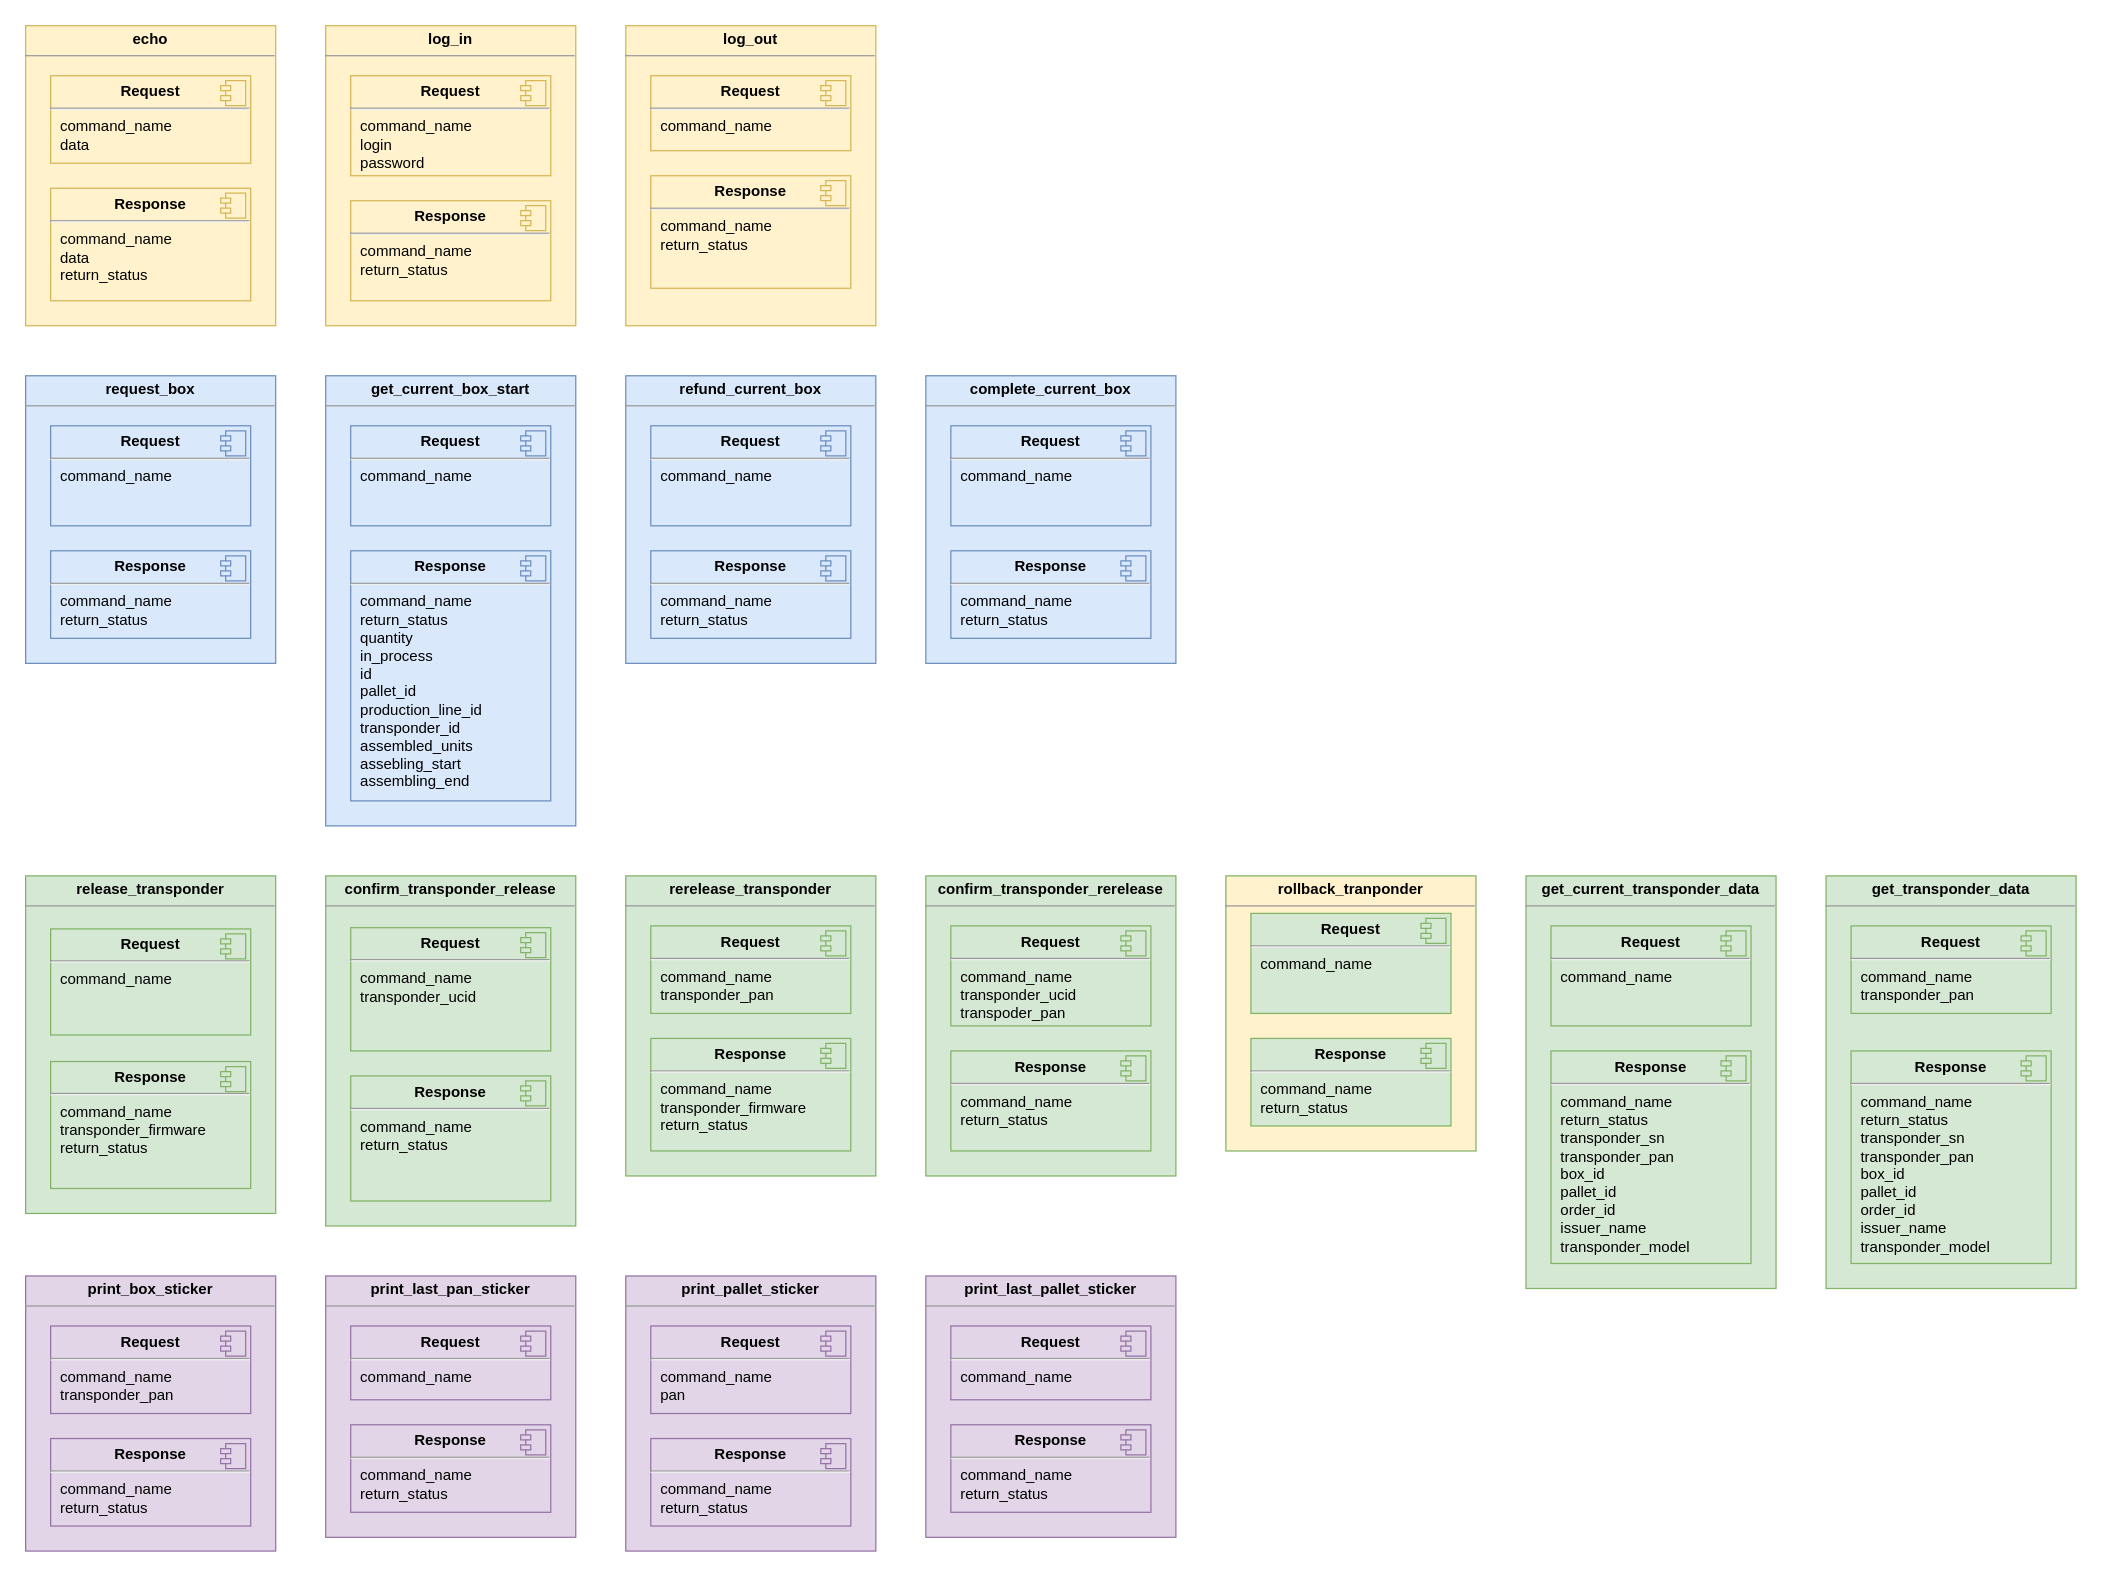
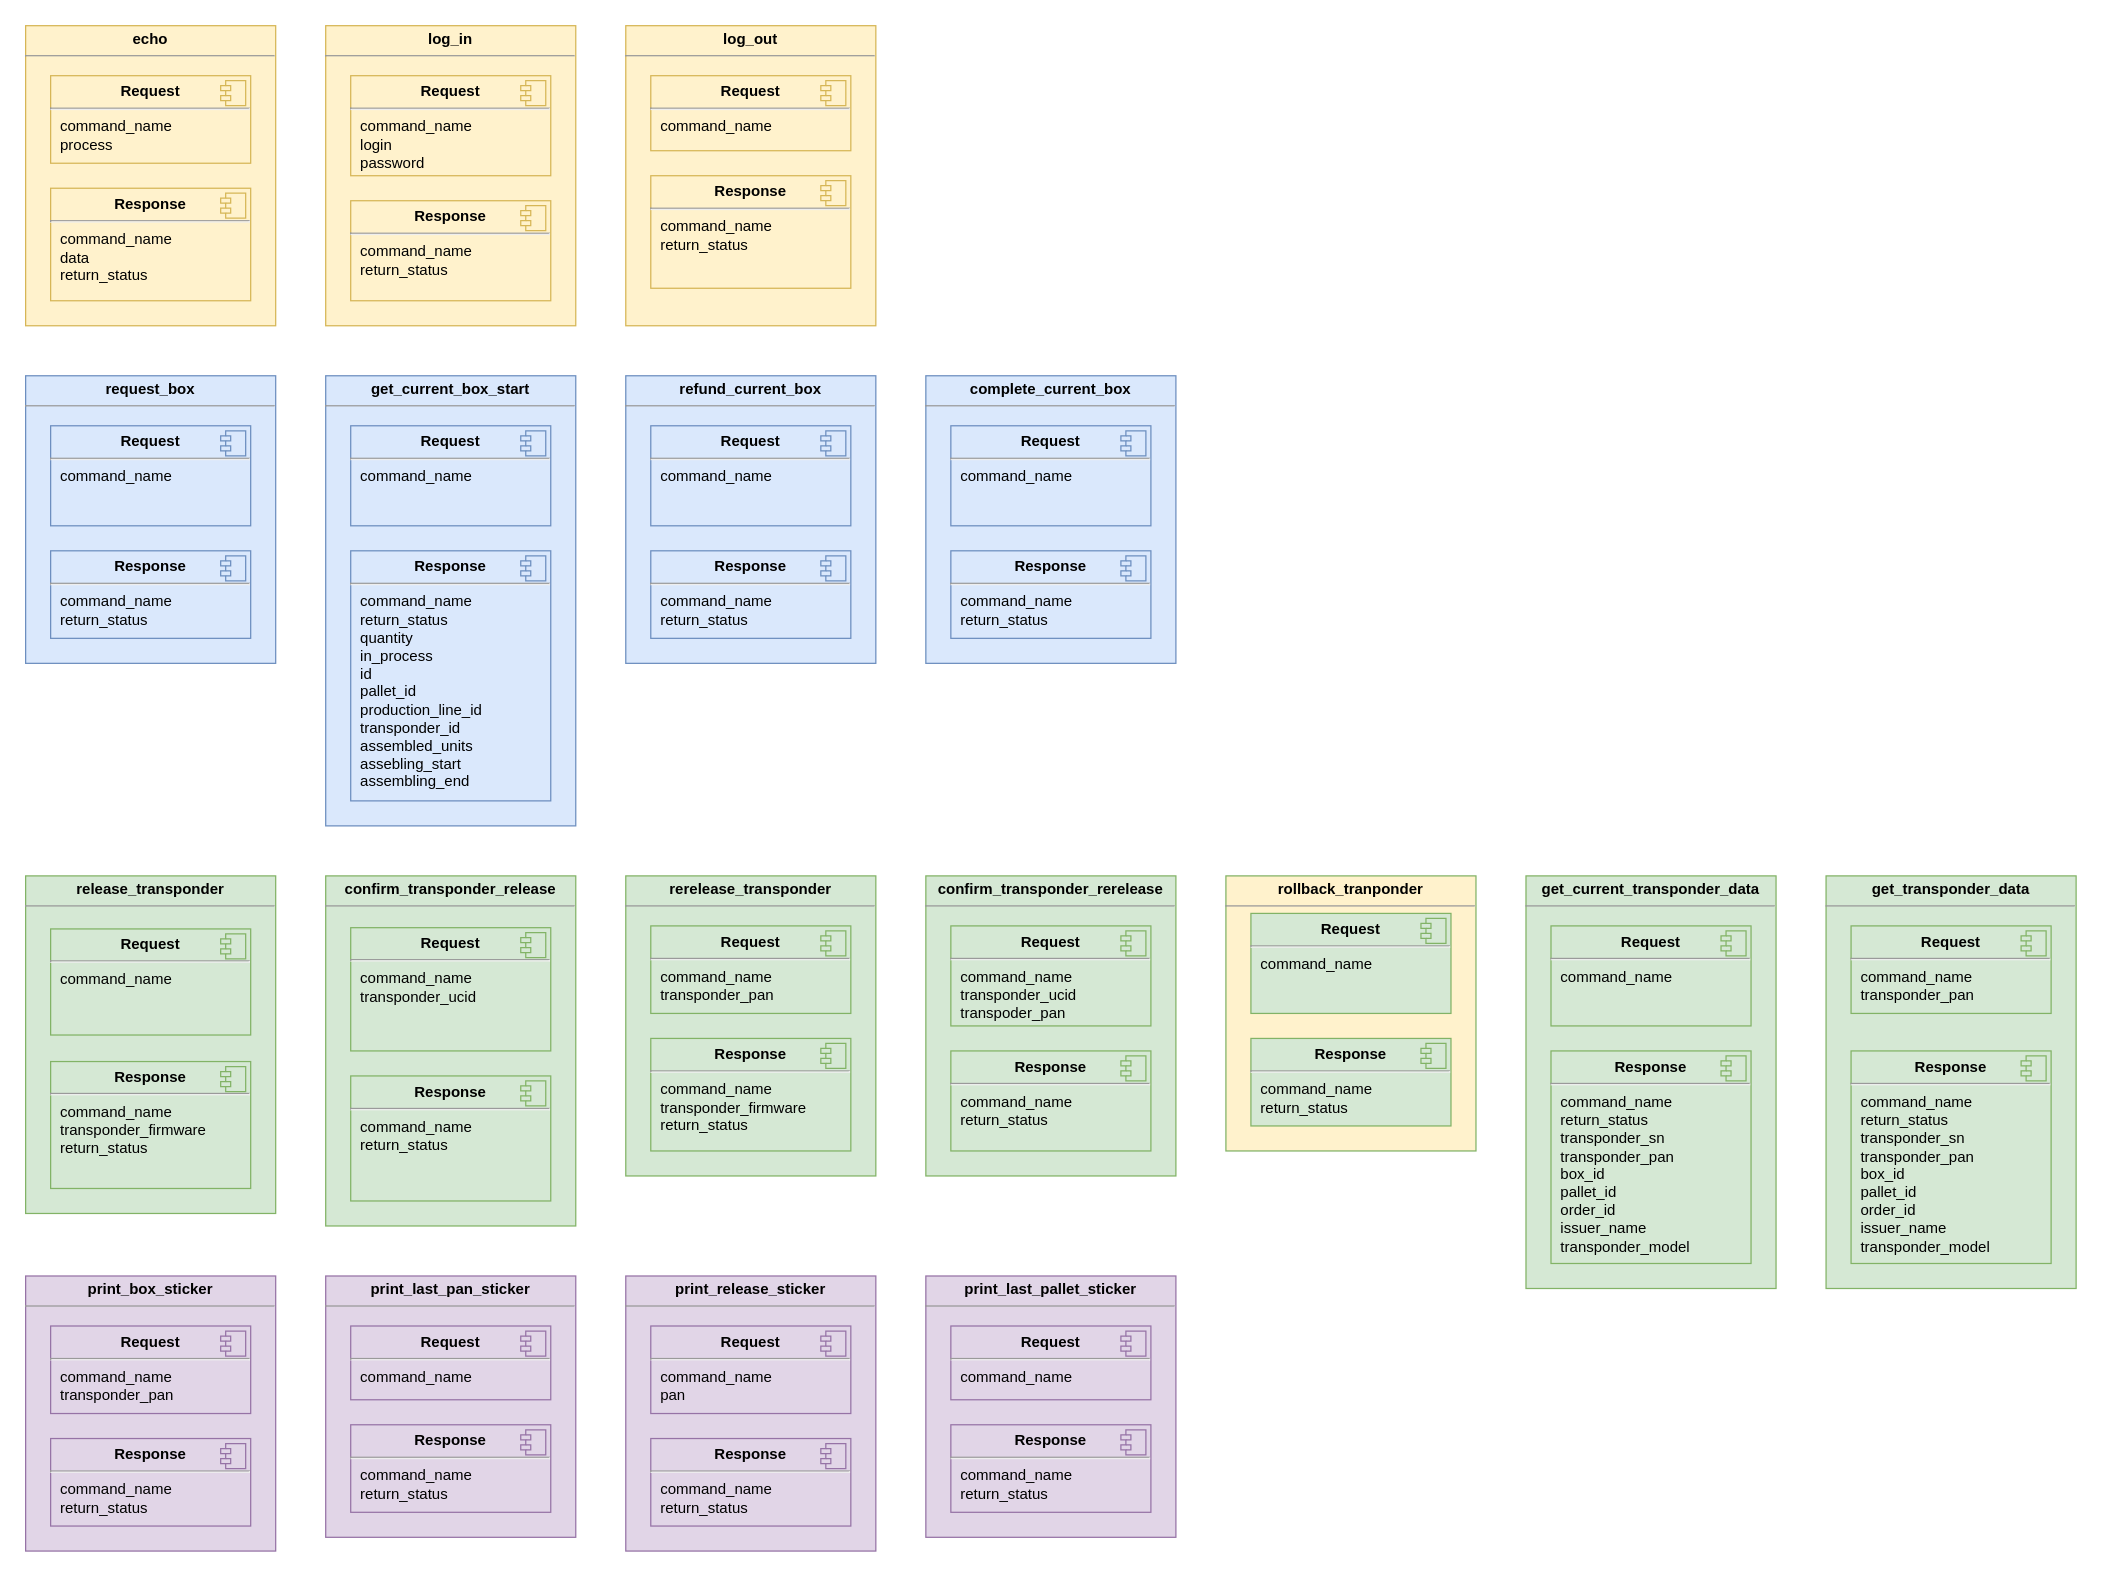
(101, 76) -> (101, 76)
(702, 1285) -> (708, 1285)
